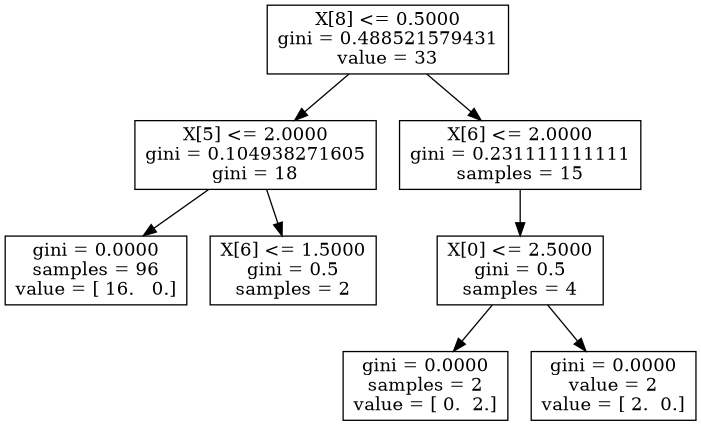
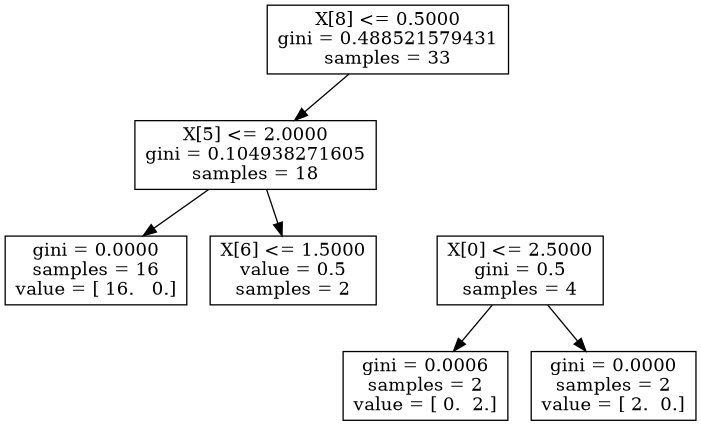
(388, 40) -> (388, 40)
(256, 155) -> (256, 155)
(520, 155) -> none
(96, 270) -> (96, 270)
(293, 270) -> (293, 270)
(425, 386) -> (425, 386)
(614, 386) -> (614, 386)
